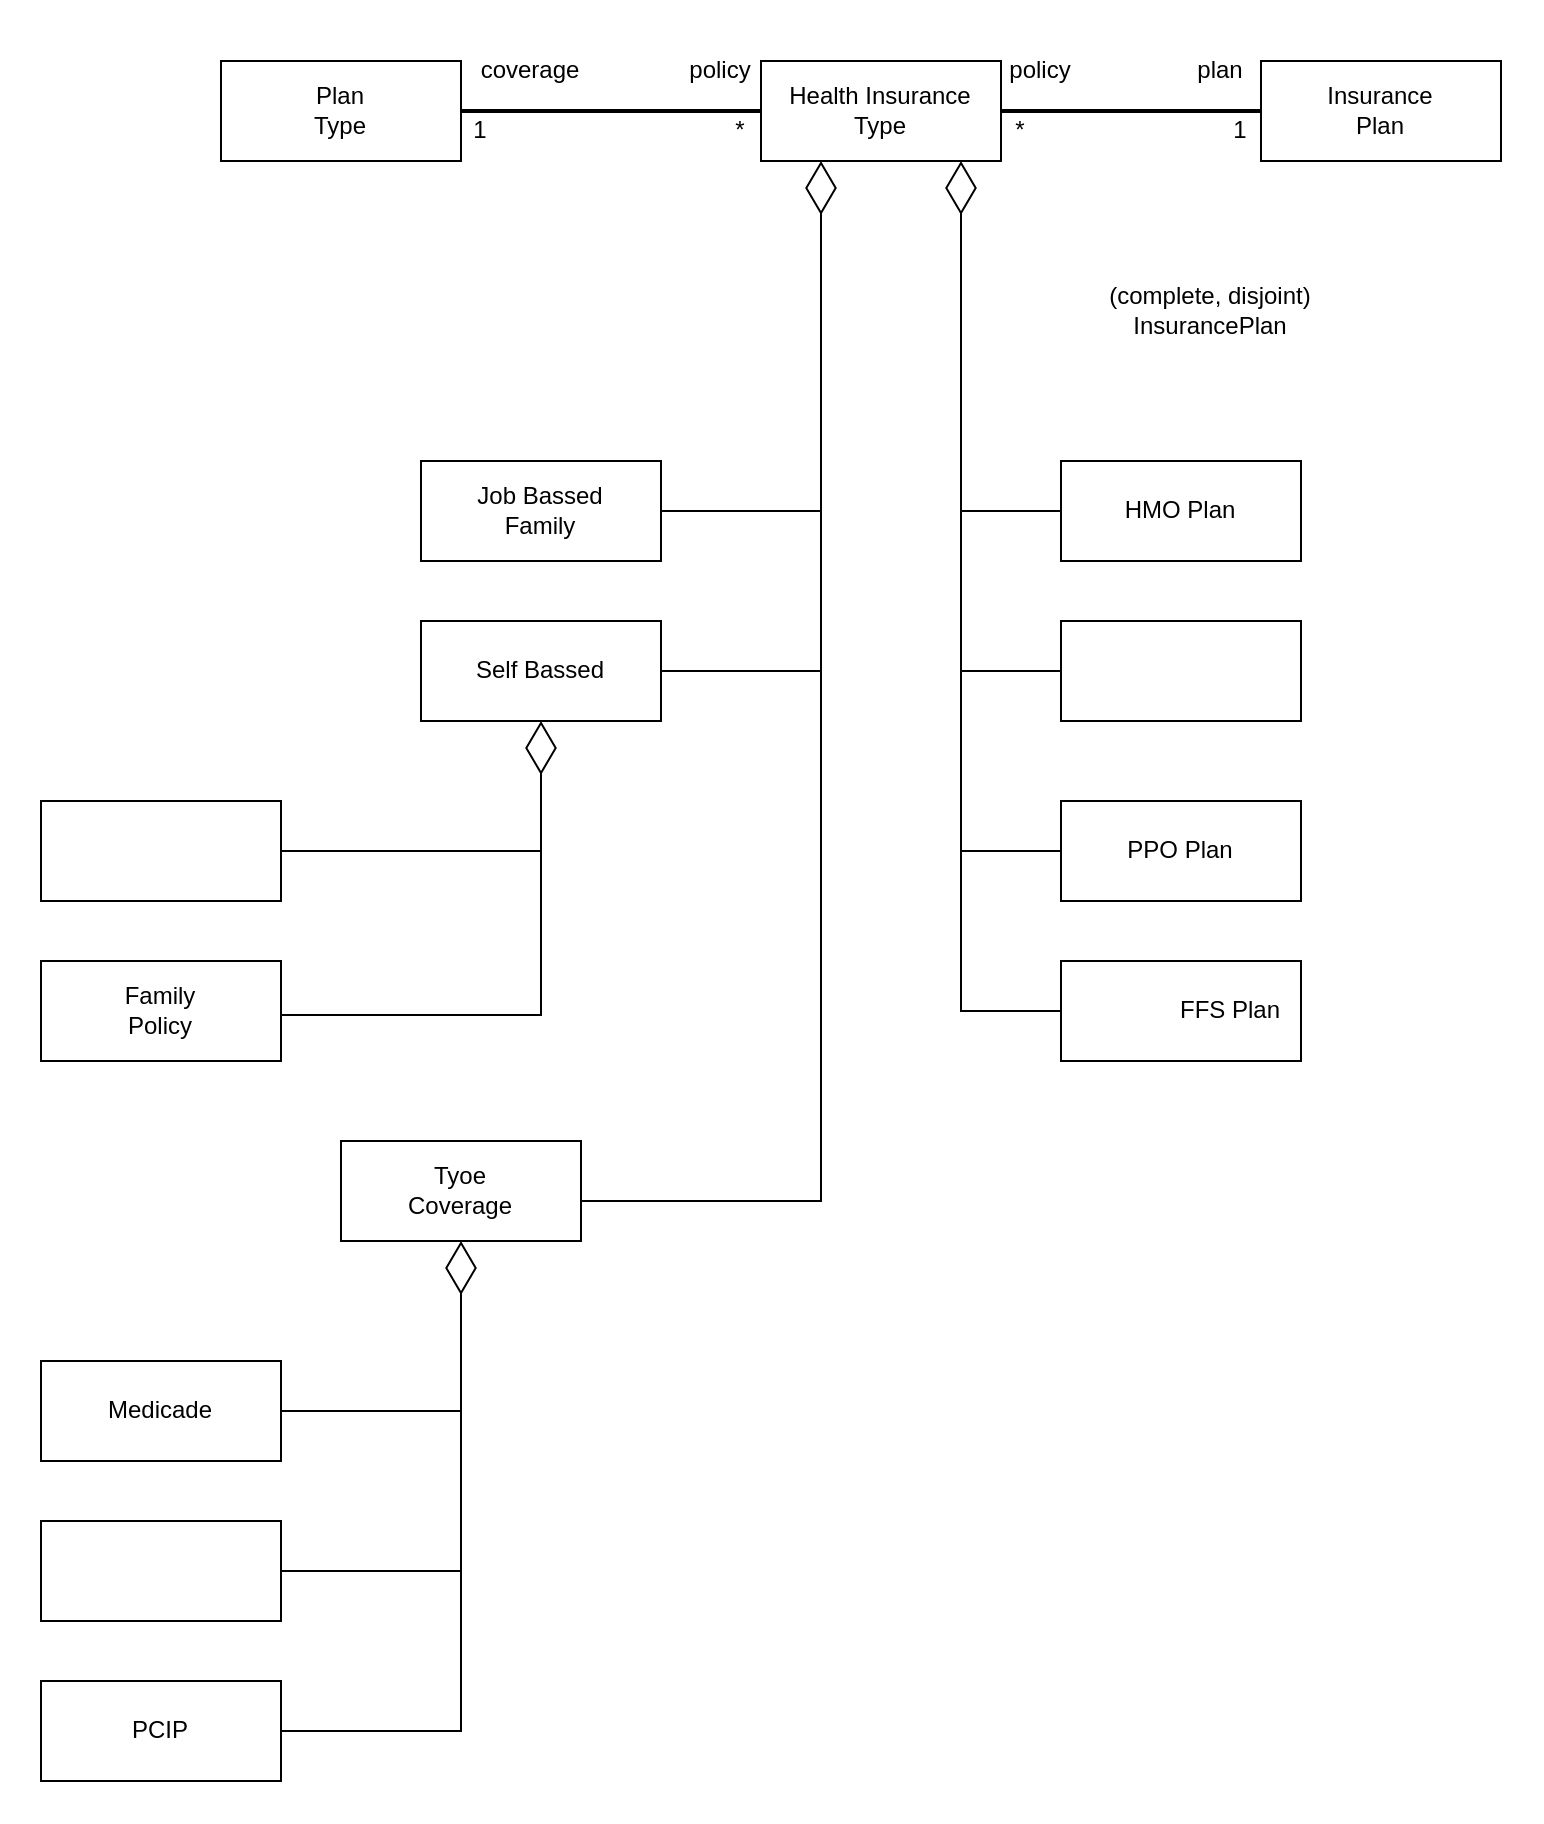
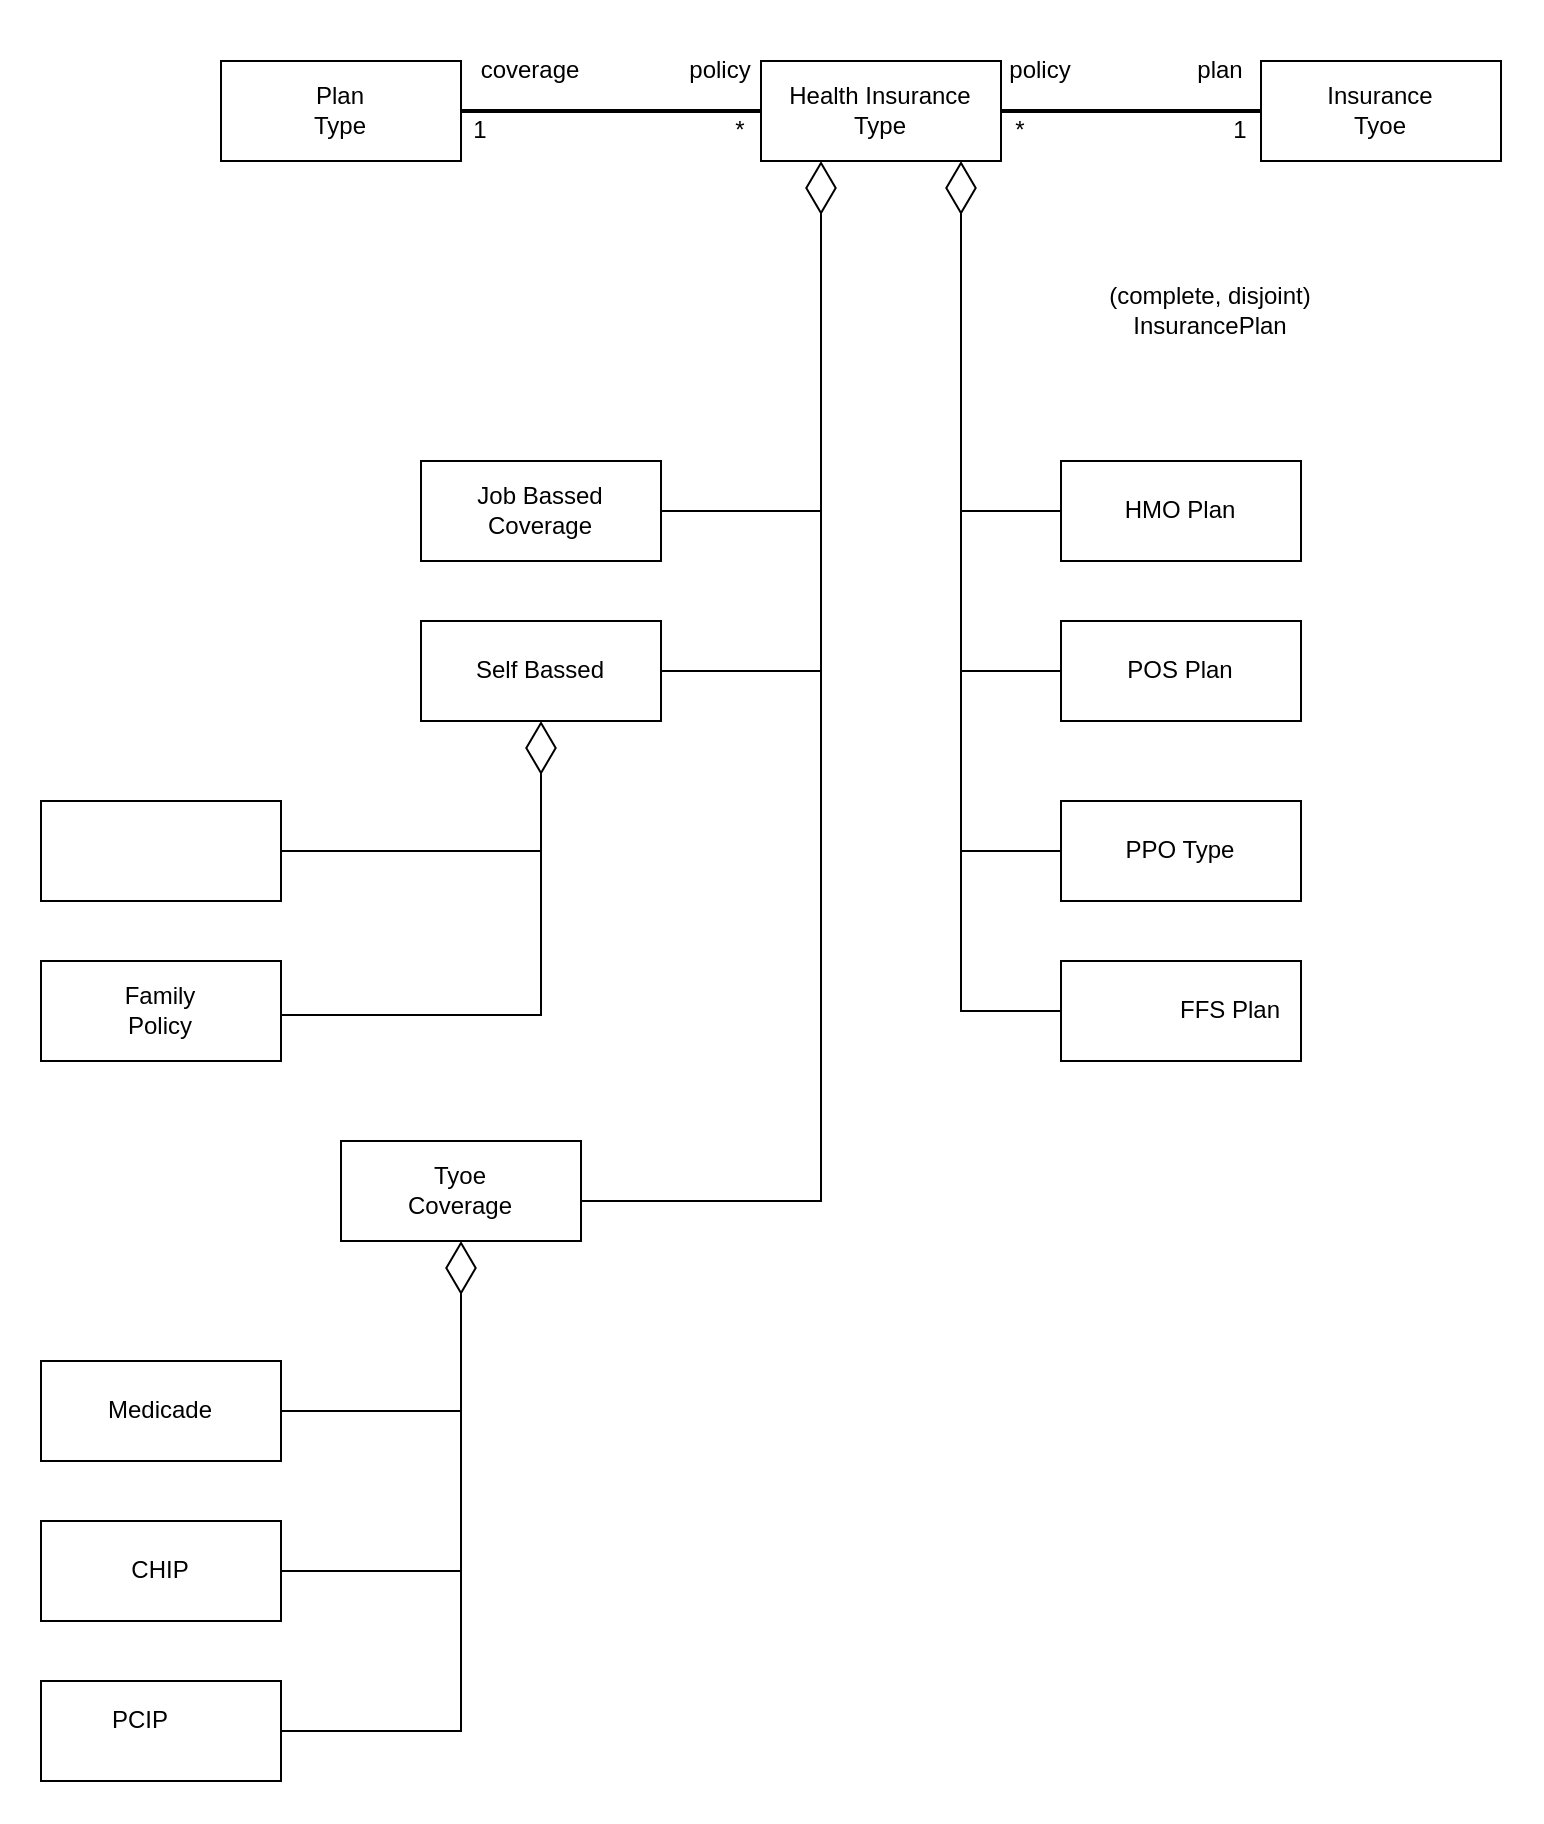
(1381, 111) -> (1381, 111)
(541, 511) -> (541, 511)
none -> (1181, 671)
(1181, 851) -> (1181, 851)
none -> (161, 1571)
(161, 1731) -> (141, 1721)
